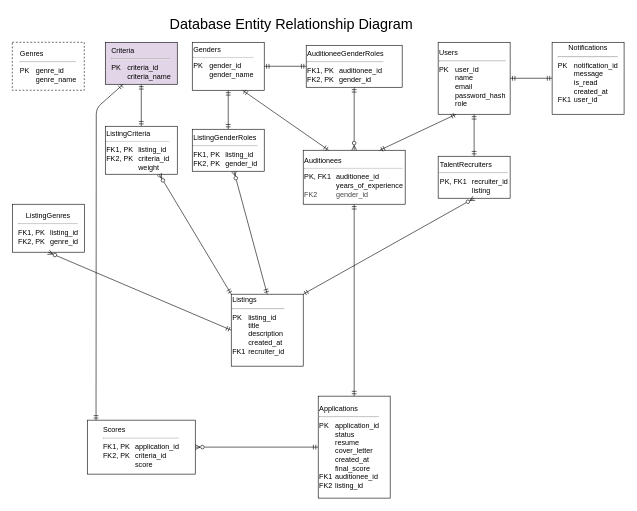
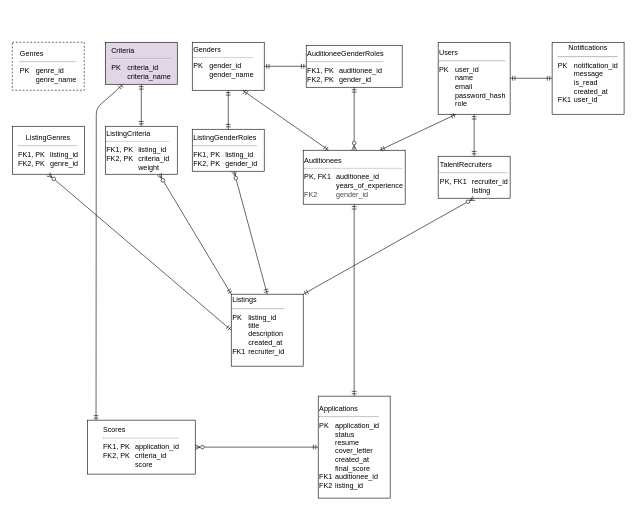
(291, 24) -> none
(48, 228) -> (48, 150)
